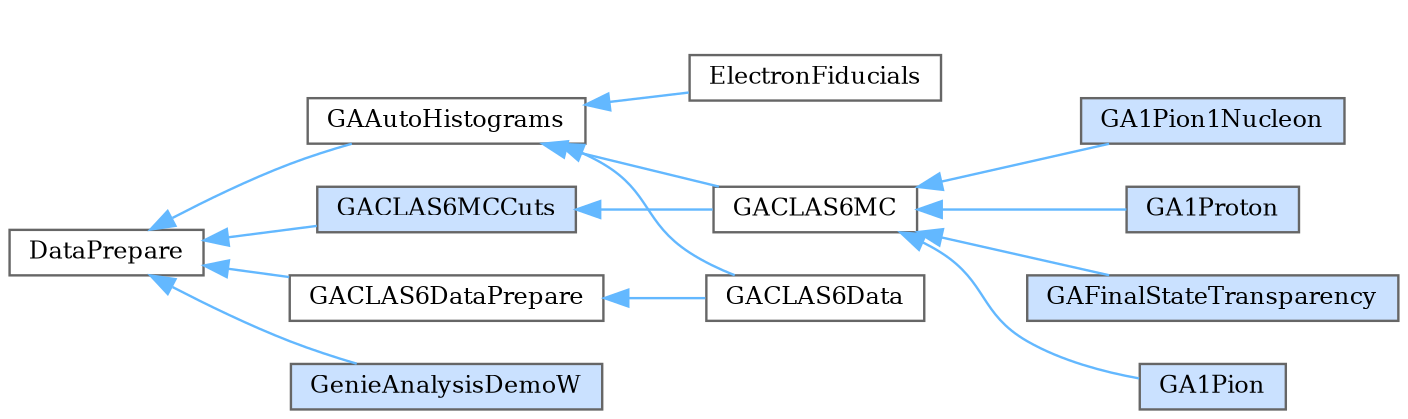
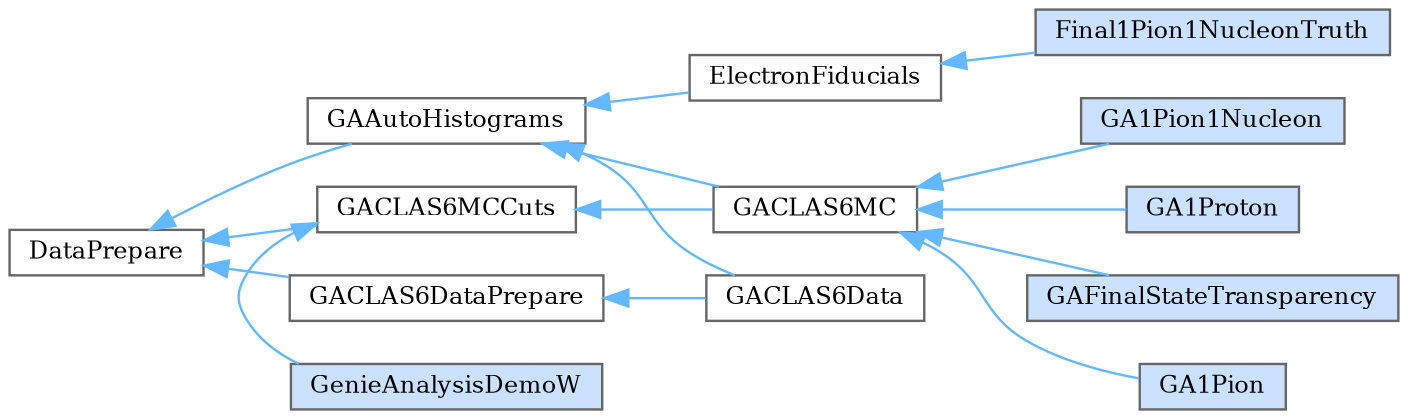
none -> (1213, 32)
(447, 210) -> (447, 210)
(263, 330) -> (239, 299)
